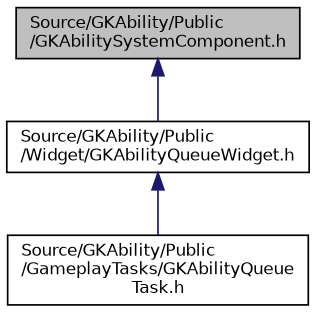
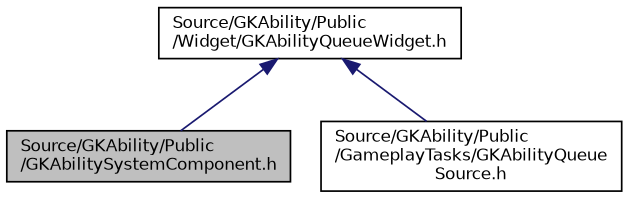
(158, 99) -> (222, 100)
(158, 270) -> (471, 156)
